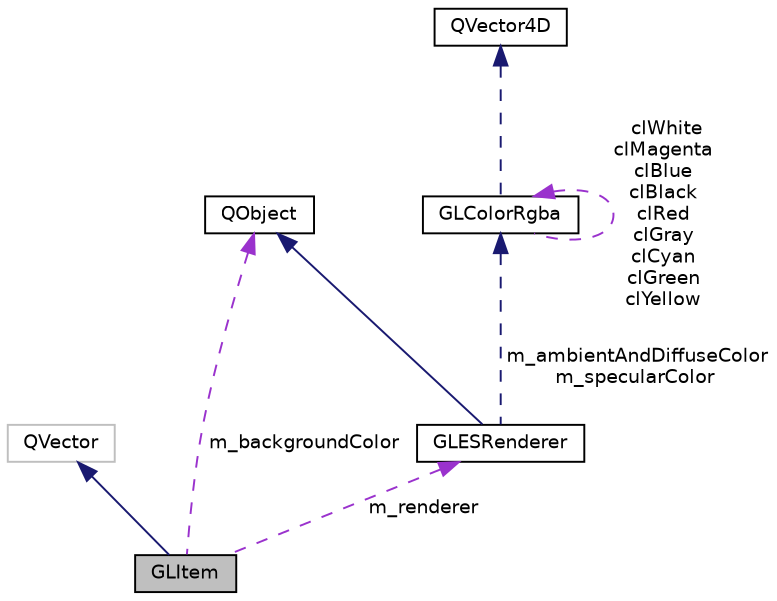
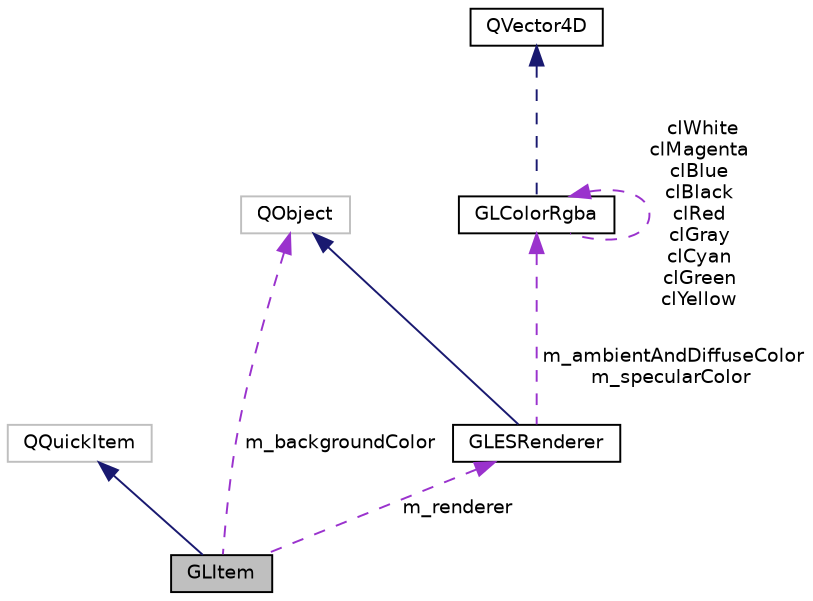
(260, 215) -> (296, 215)
(501, 339) -> (537, 339)
(61, 443) -> (80, 443)
